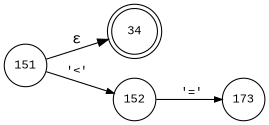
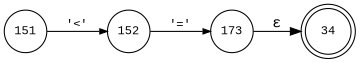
(72, 51) -> (272, 31)
